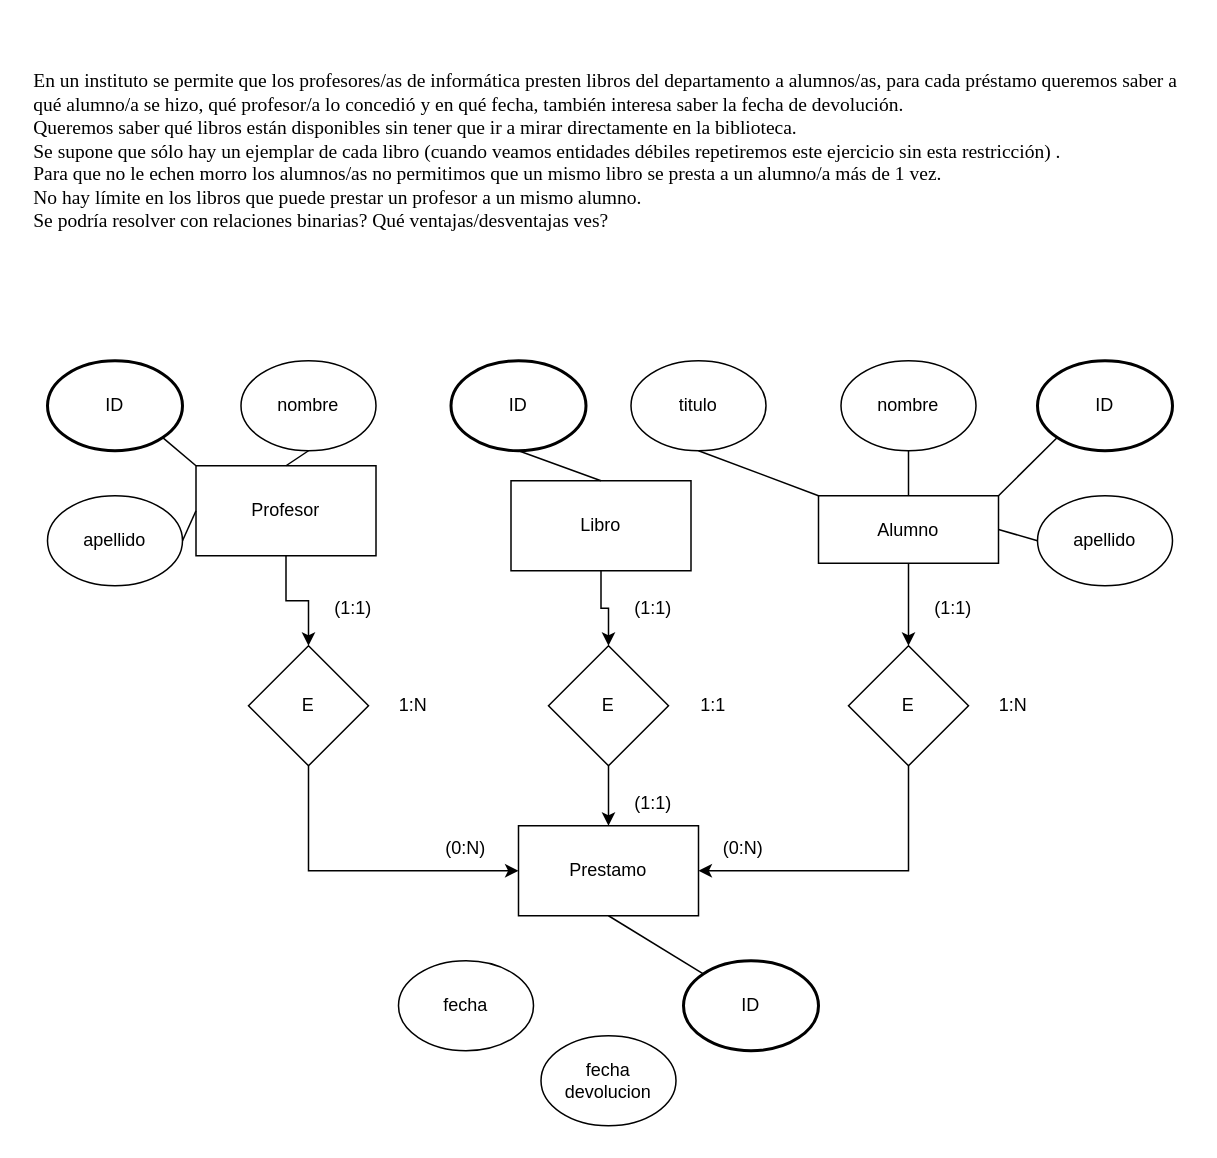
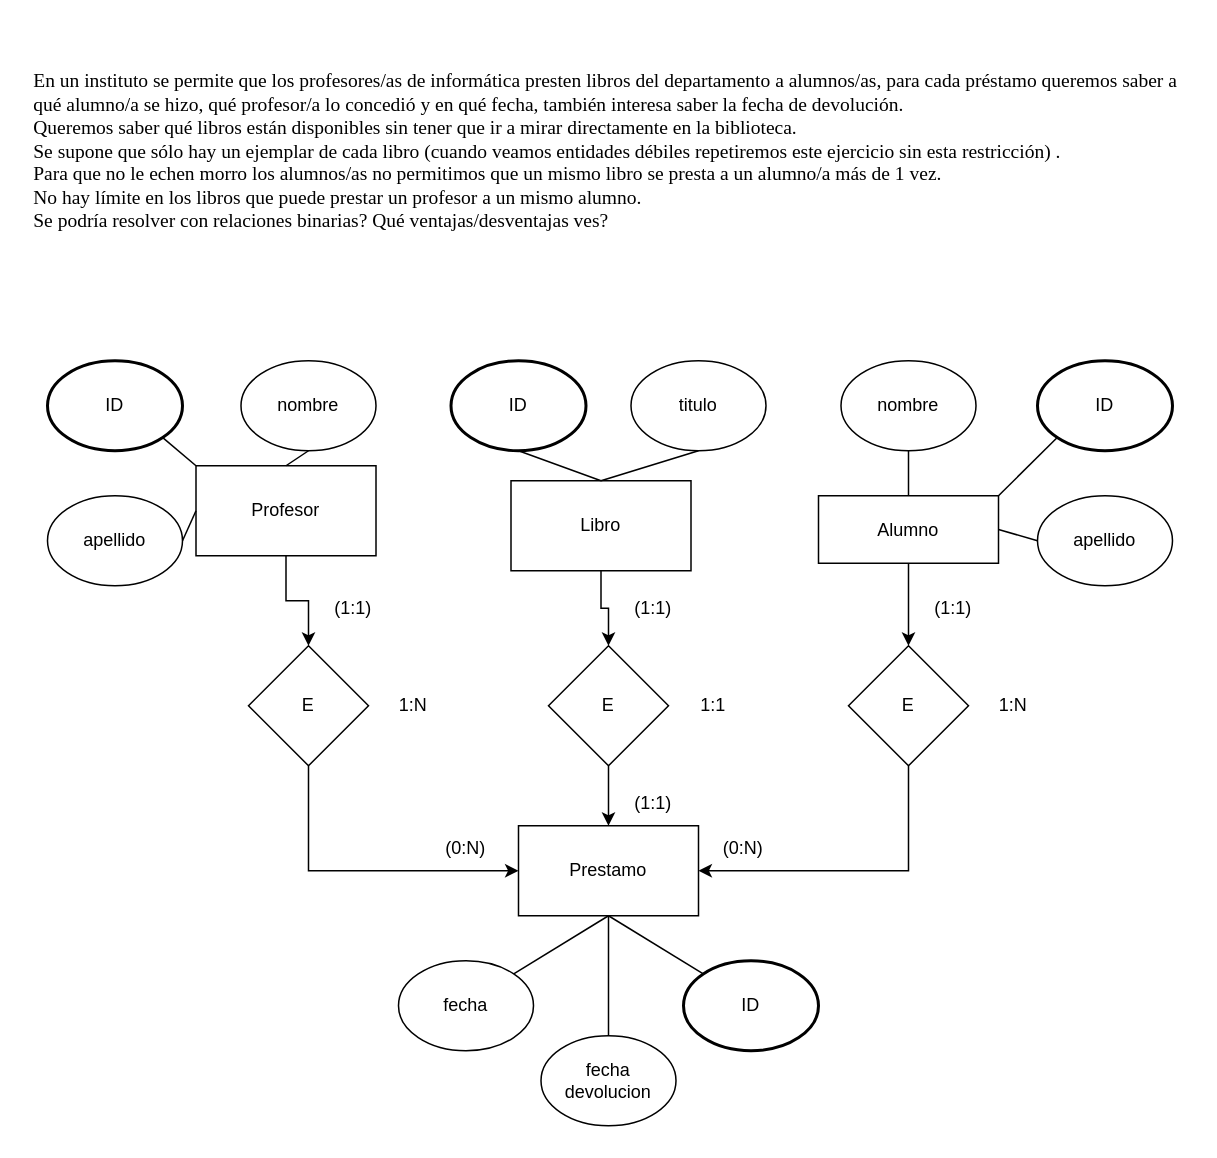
(758, 473) -> (650, 466)
none -> (559, 946)
none -> (608, 977)
